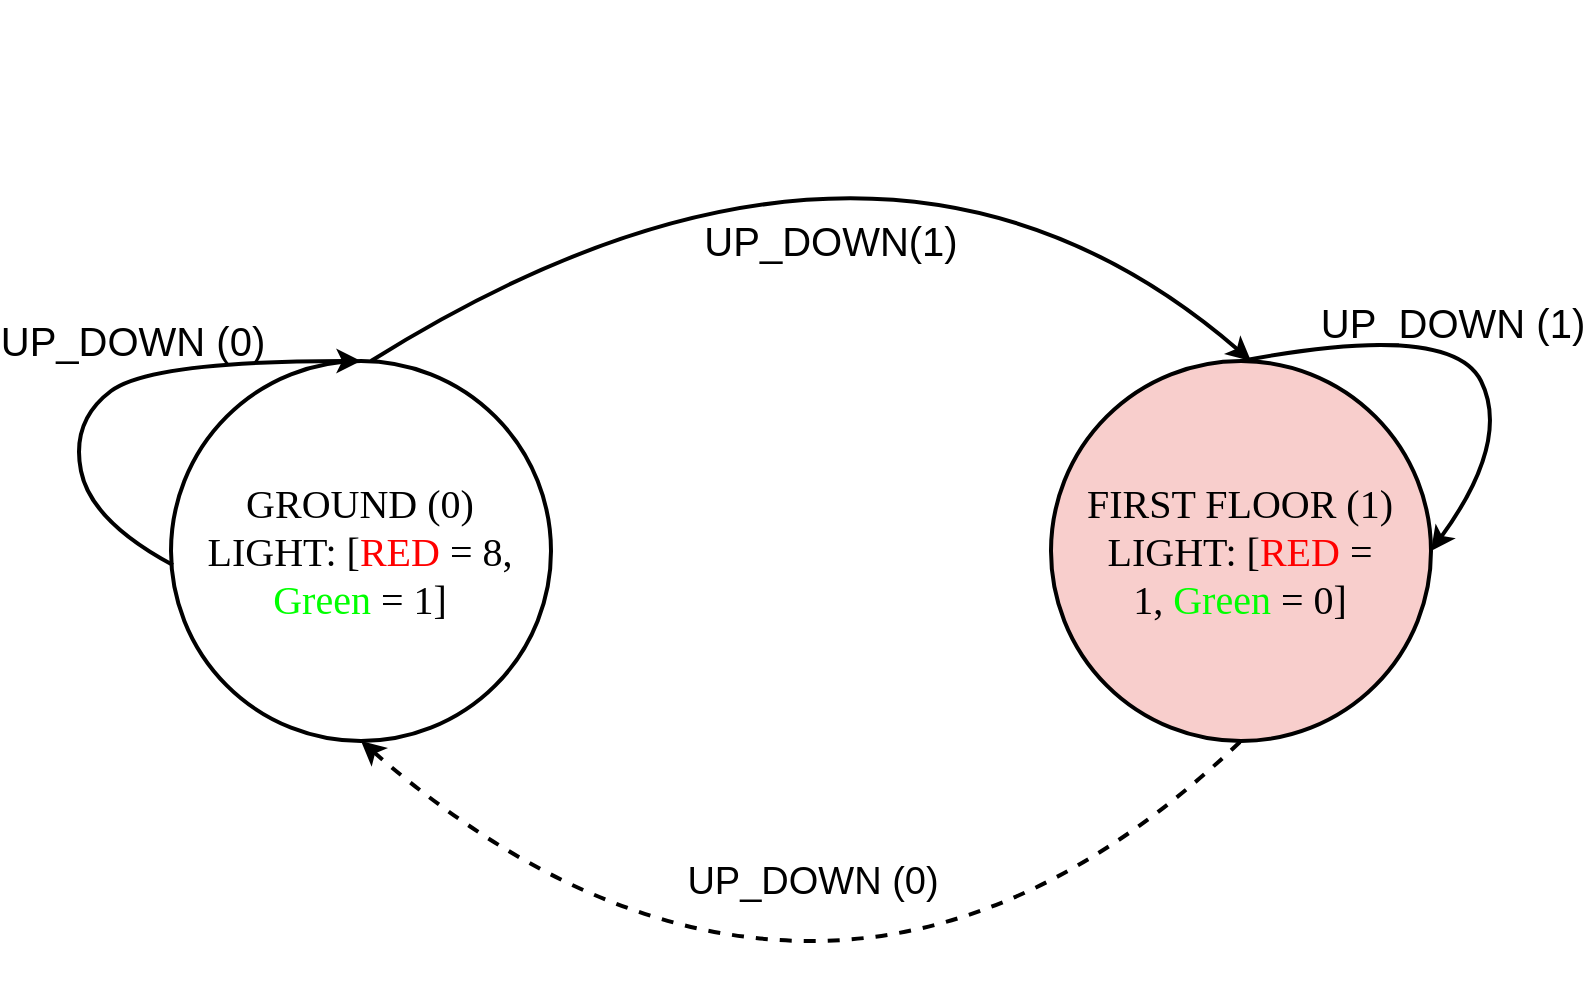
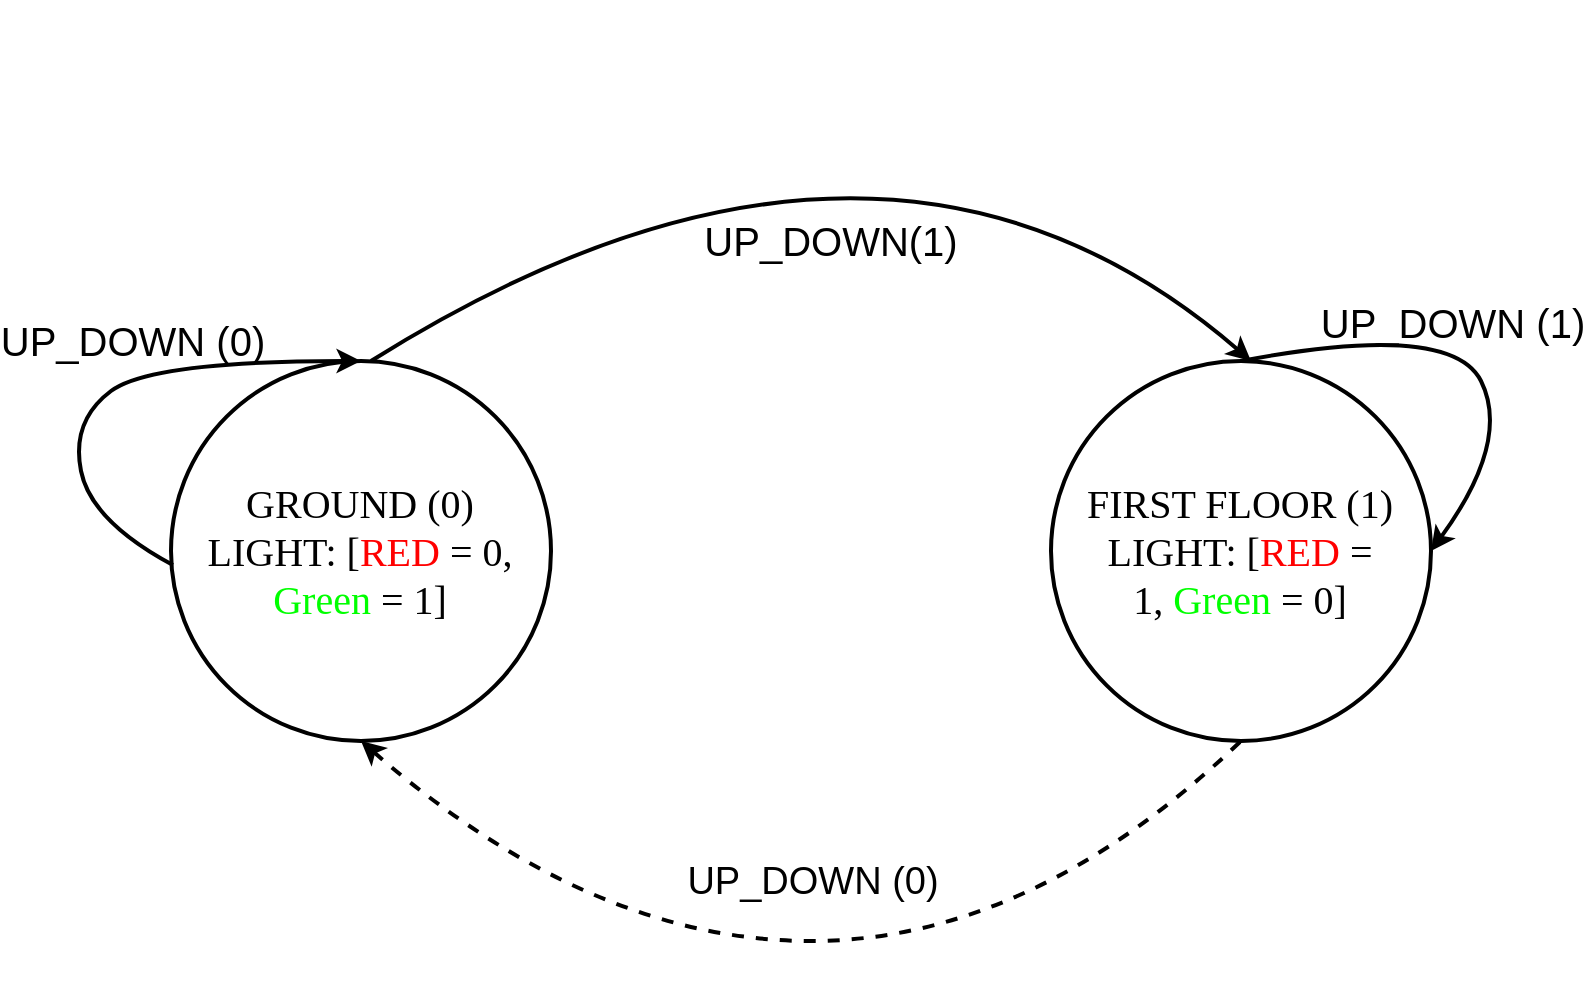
(361, 551) -> (361, 551)
(1241, 551) -> (1241, 551)
